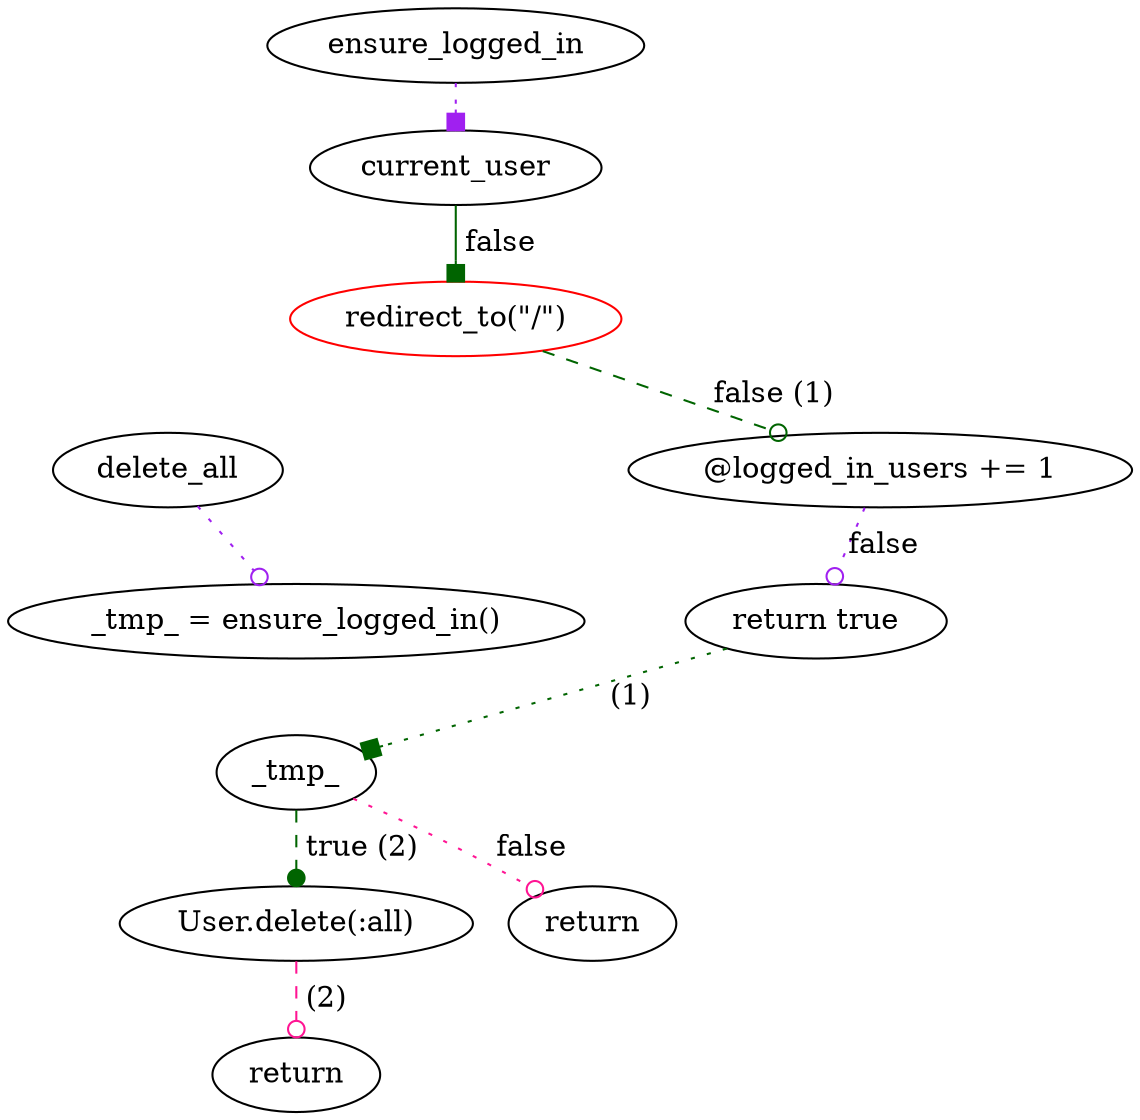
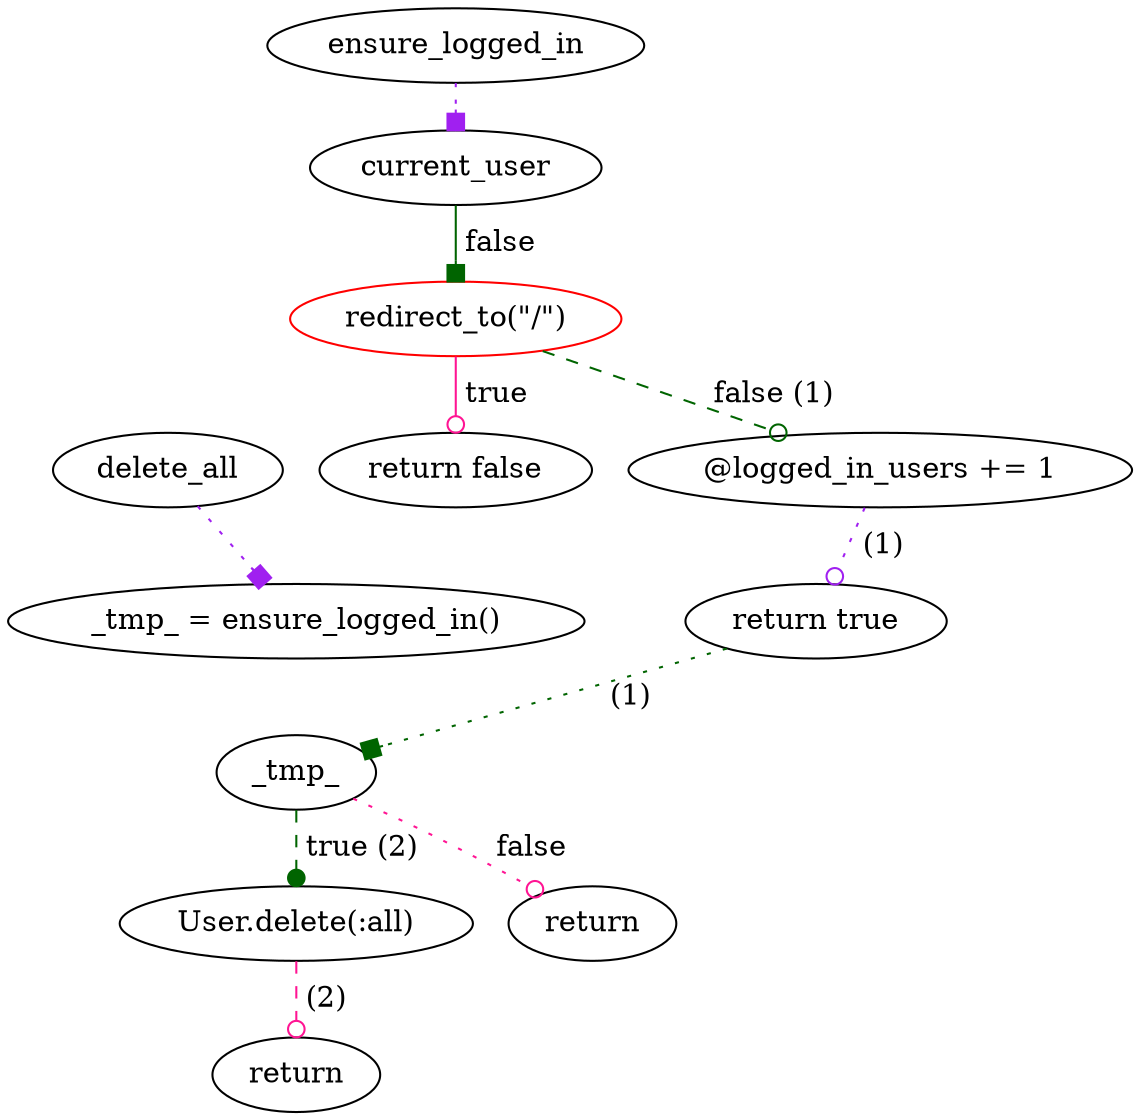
none -> (456, 470)
(226, 538) -> (226, 538)
(879, 546) -> (879, 546)
